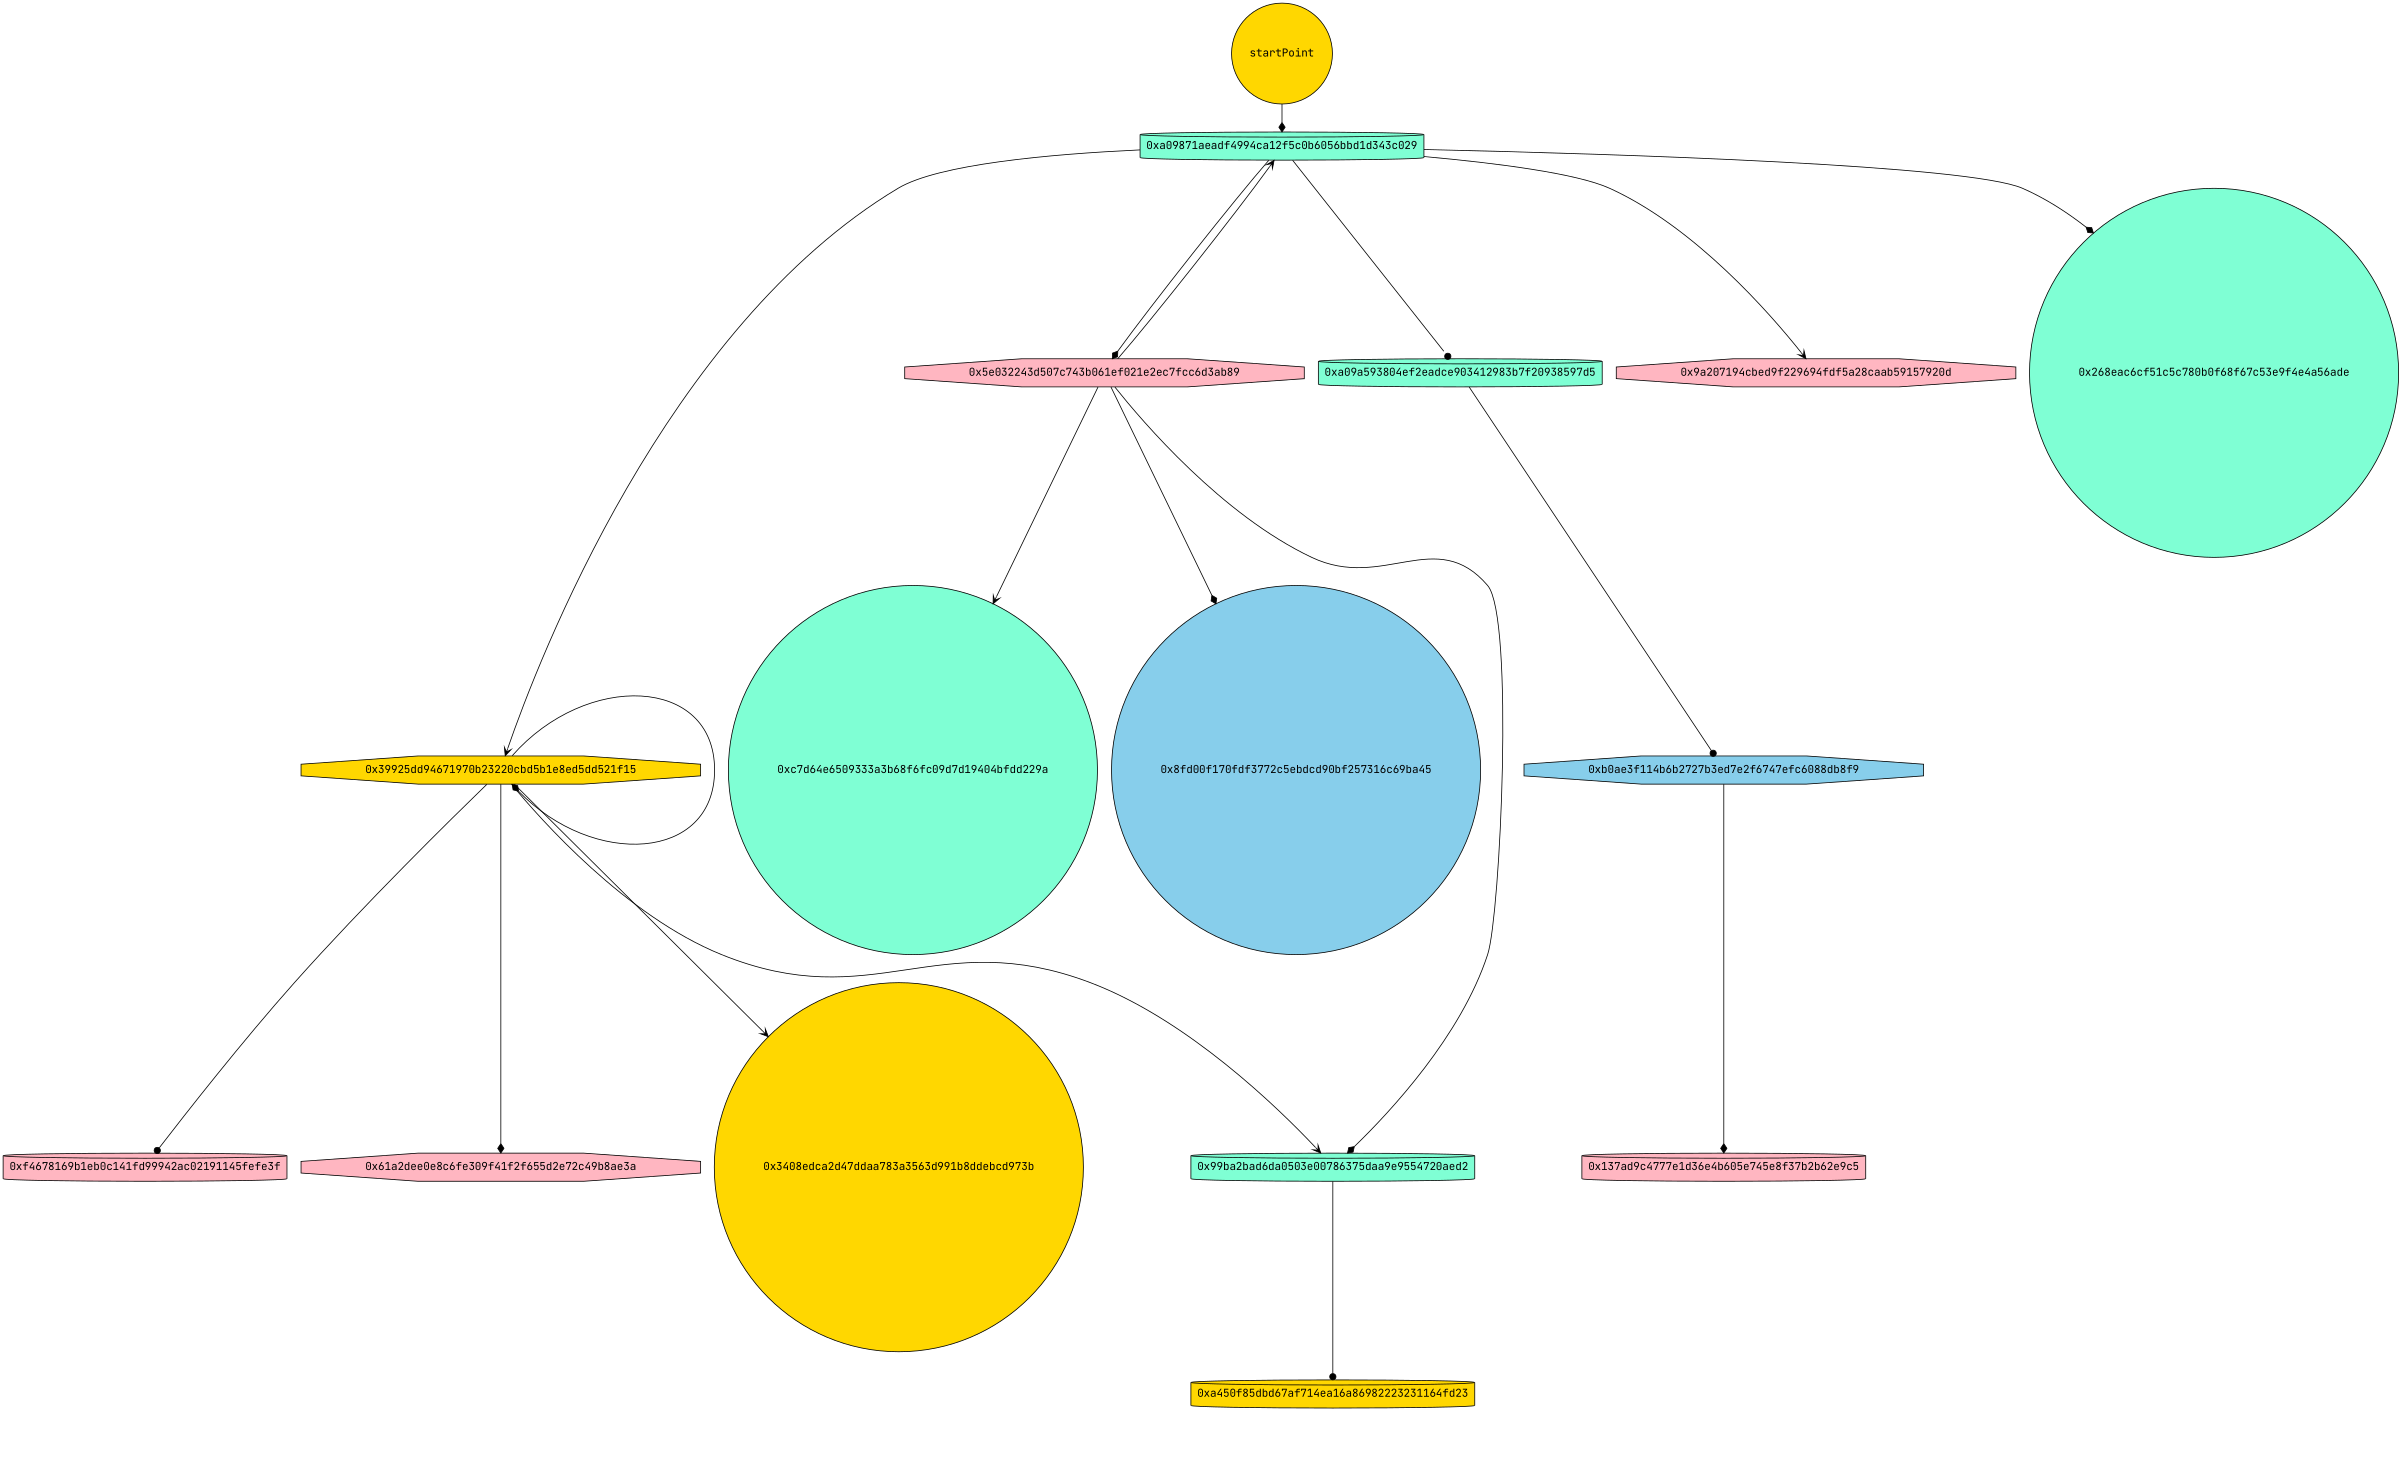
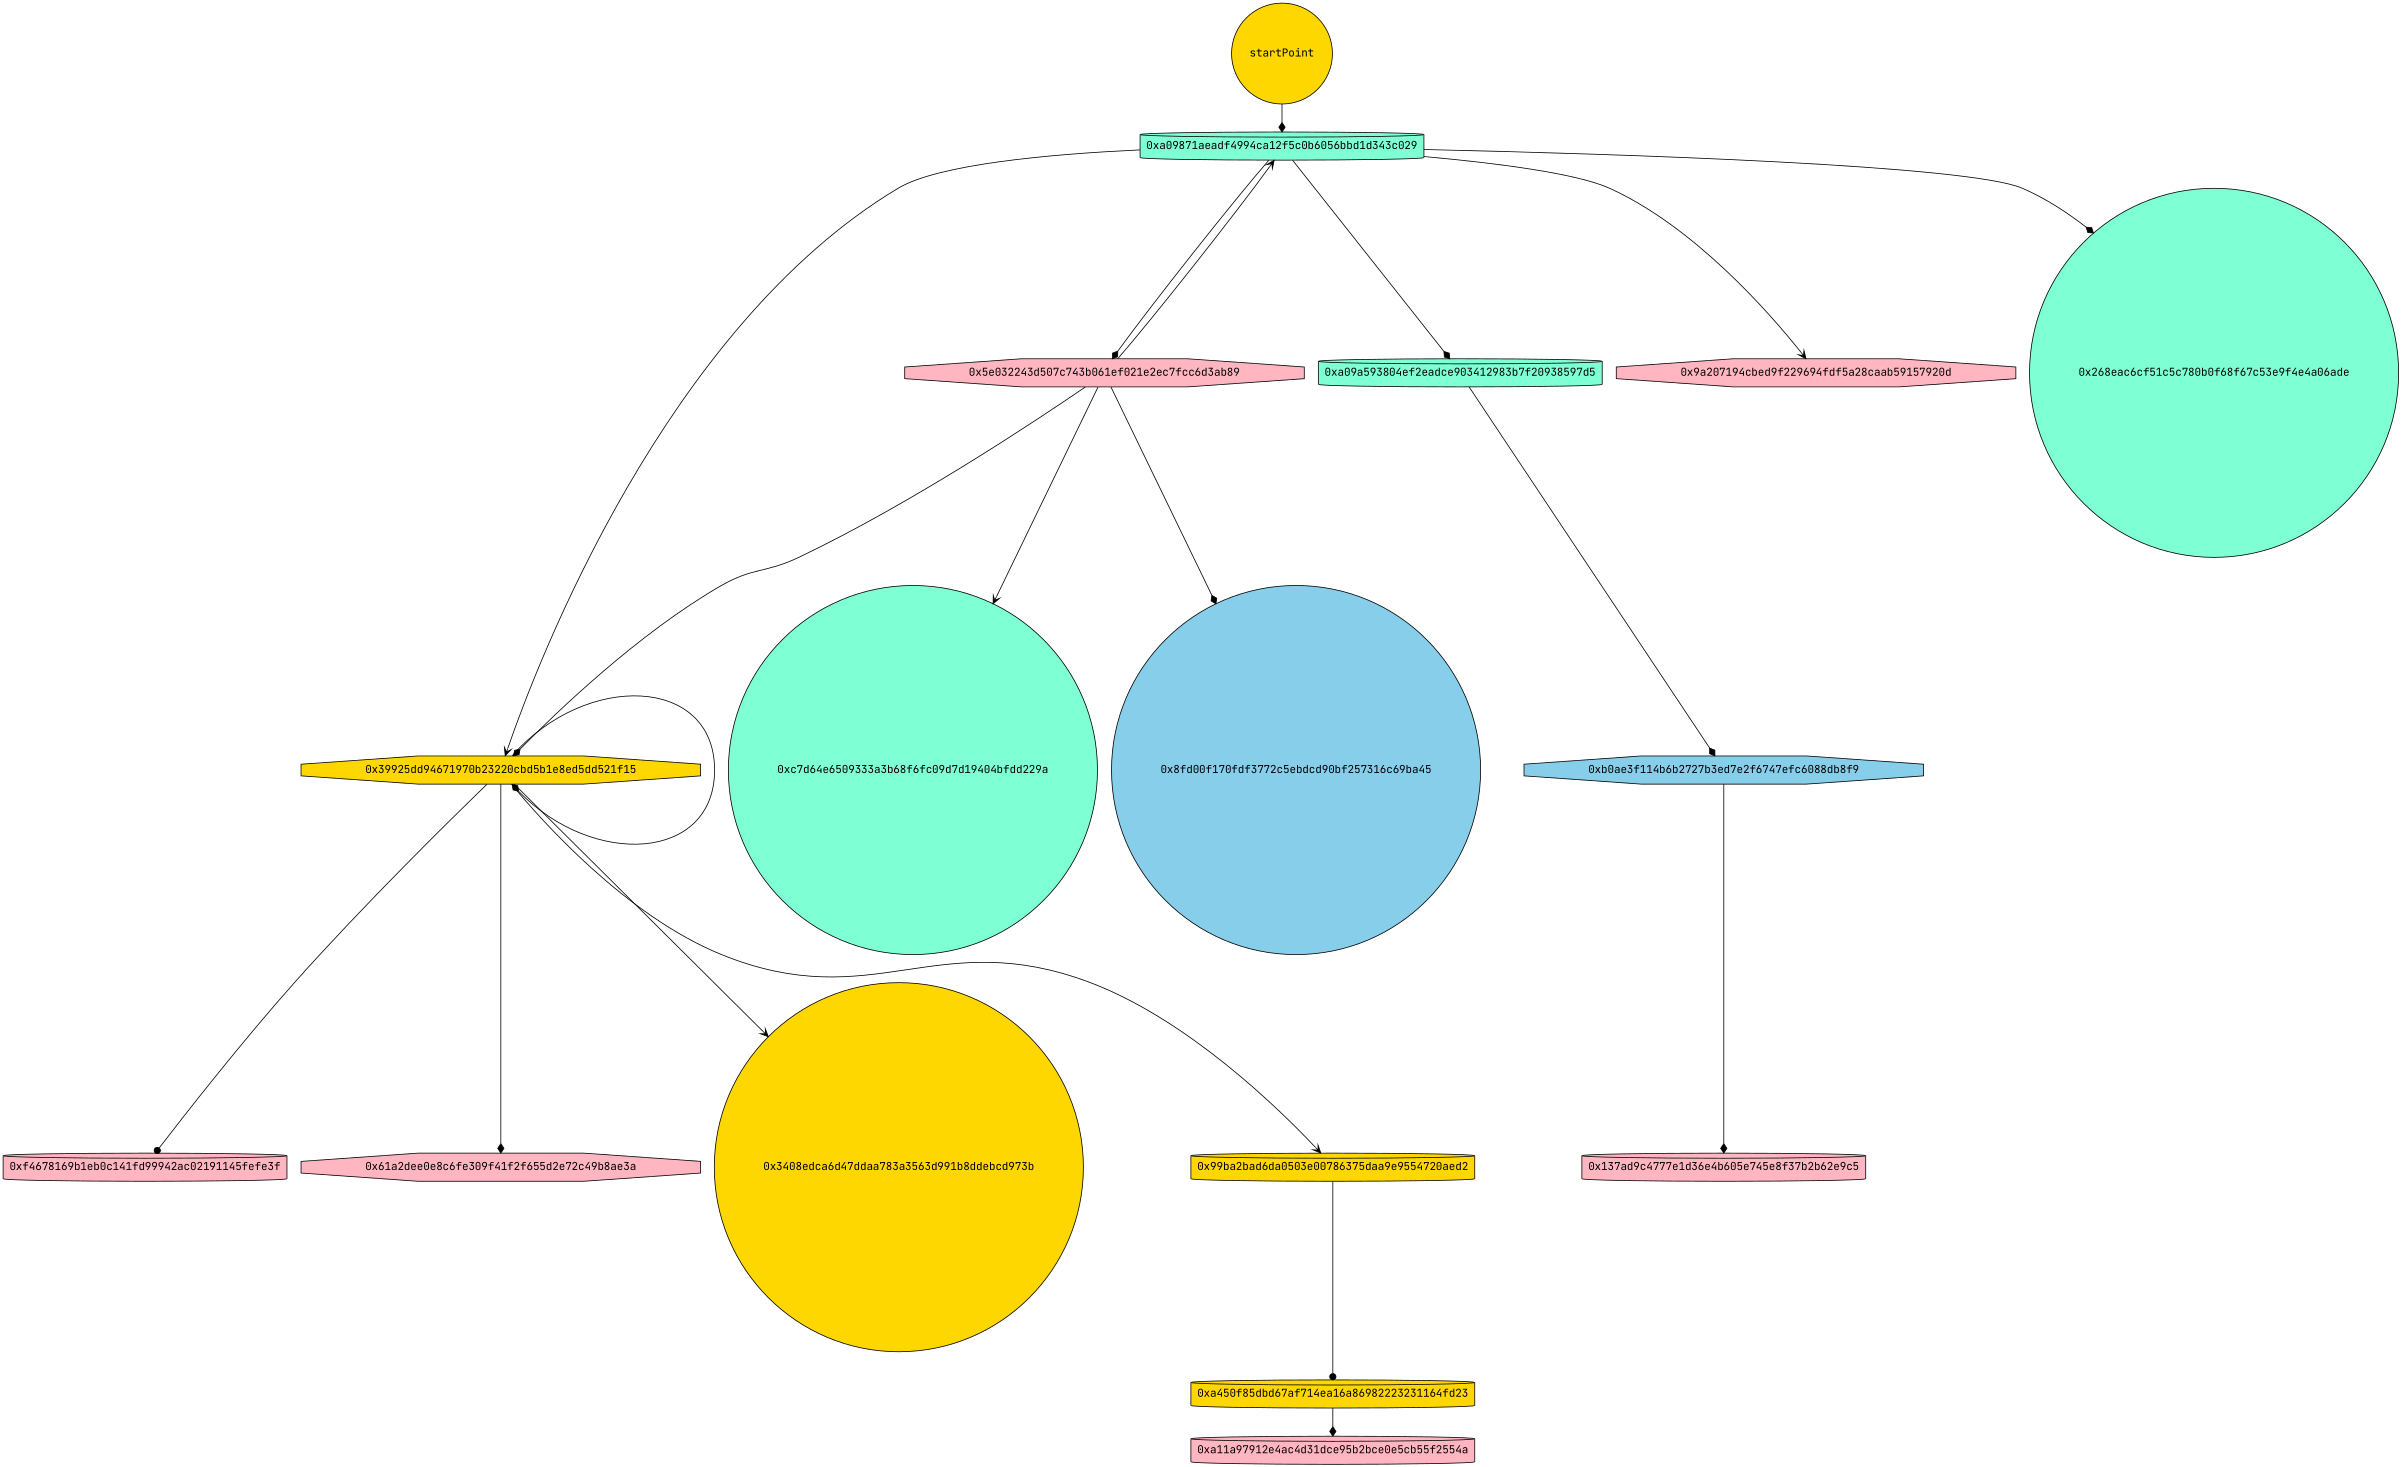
(1368, 256) -> (1368, 256)
(2214, 373) -> (2214, 373)
(1590, 569) -> (1590, 569)
(1501, 663) -> (795, 559)
(899, 1167) -> (899, 1167)
(1333, 1167) -> (1333, 1167)
none -> (1333, 1450)
